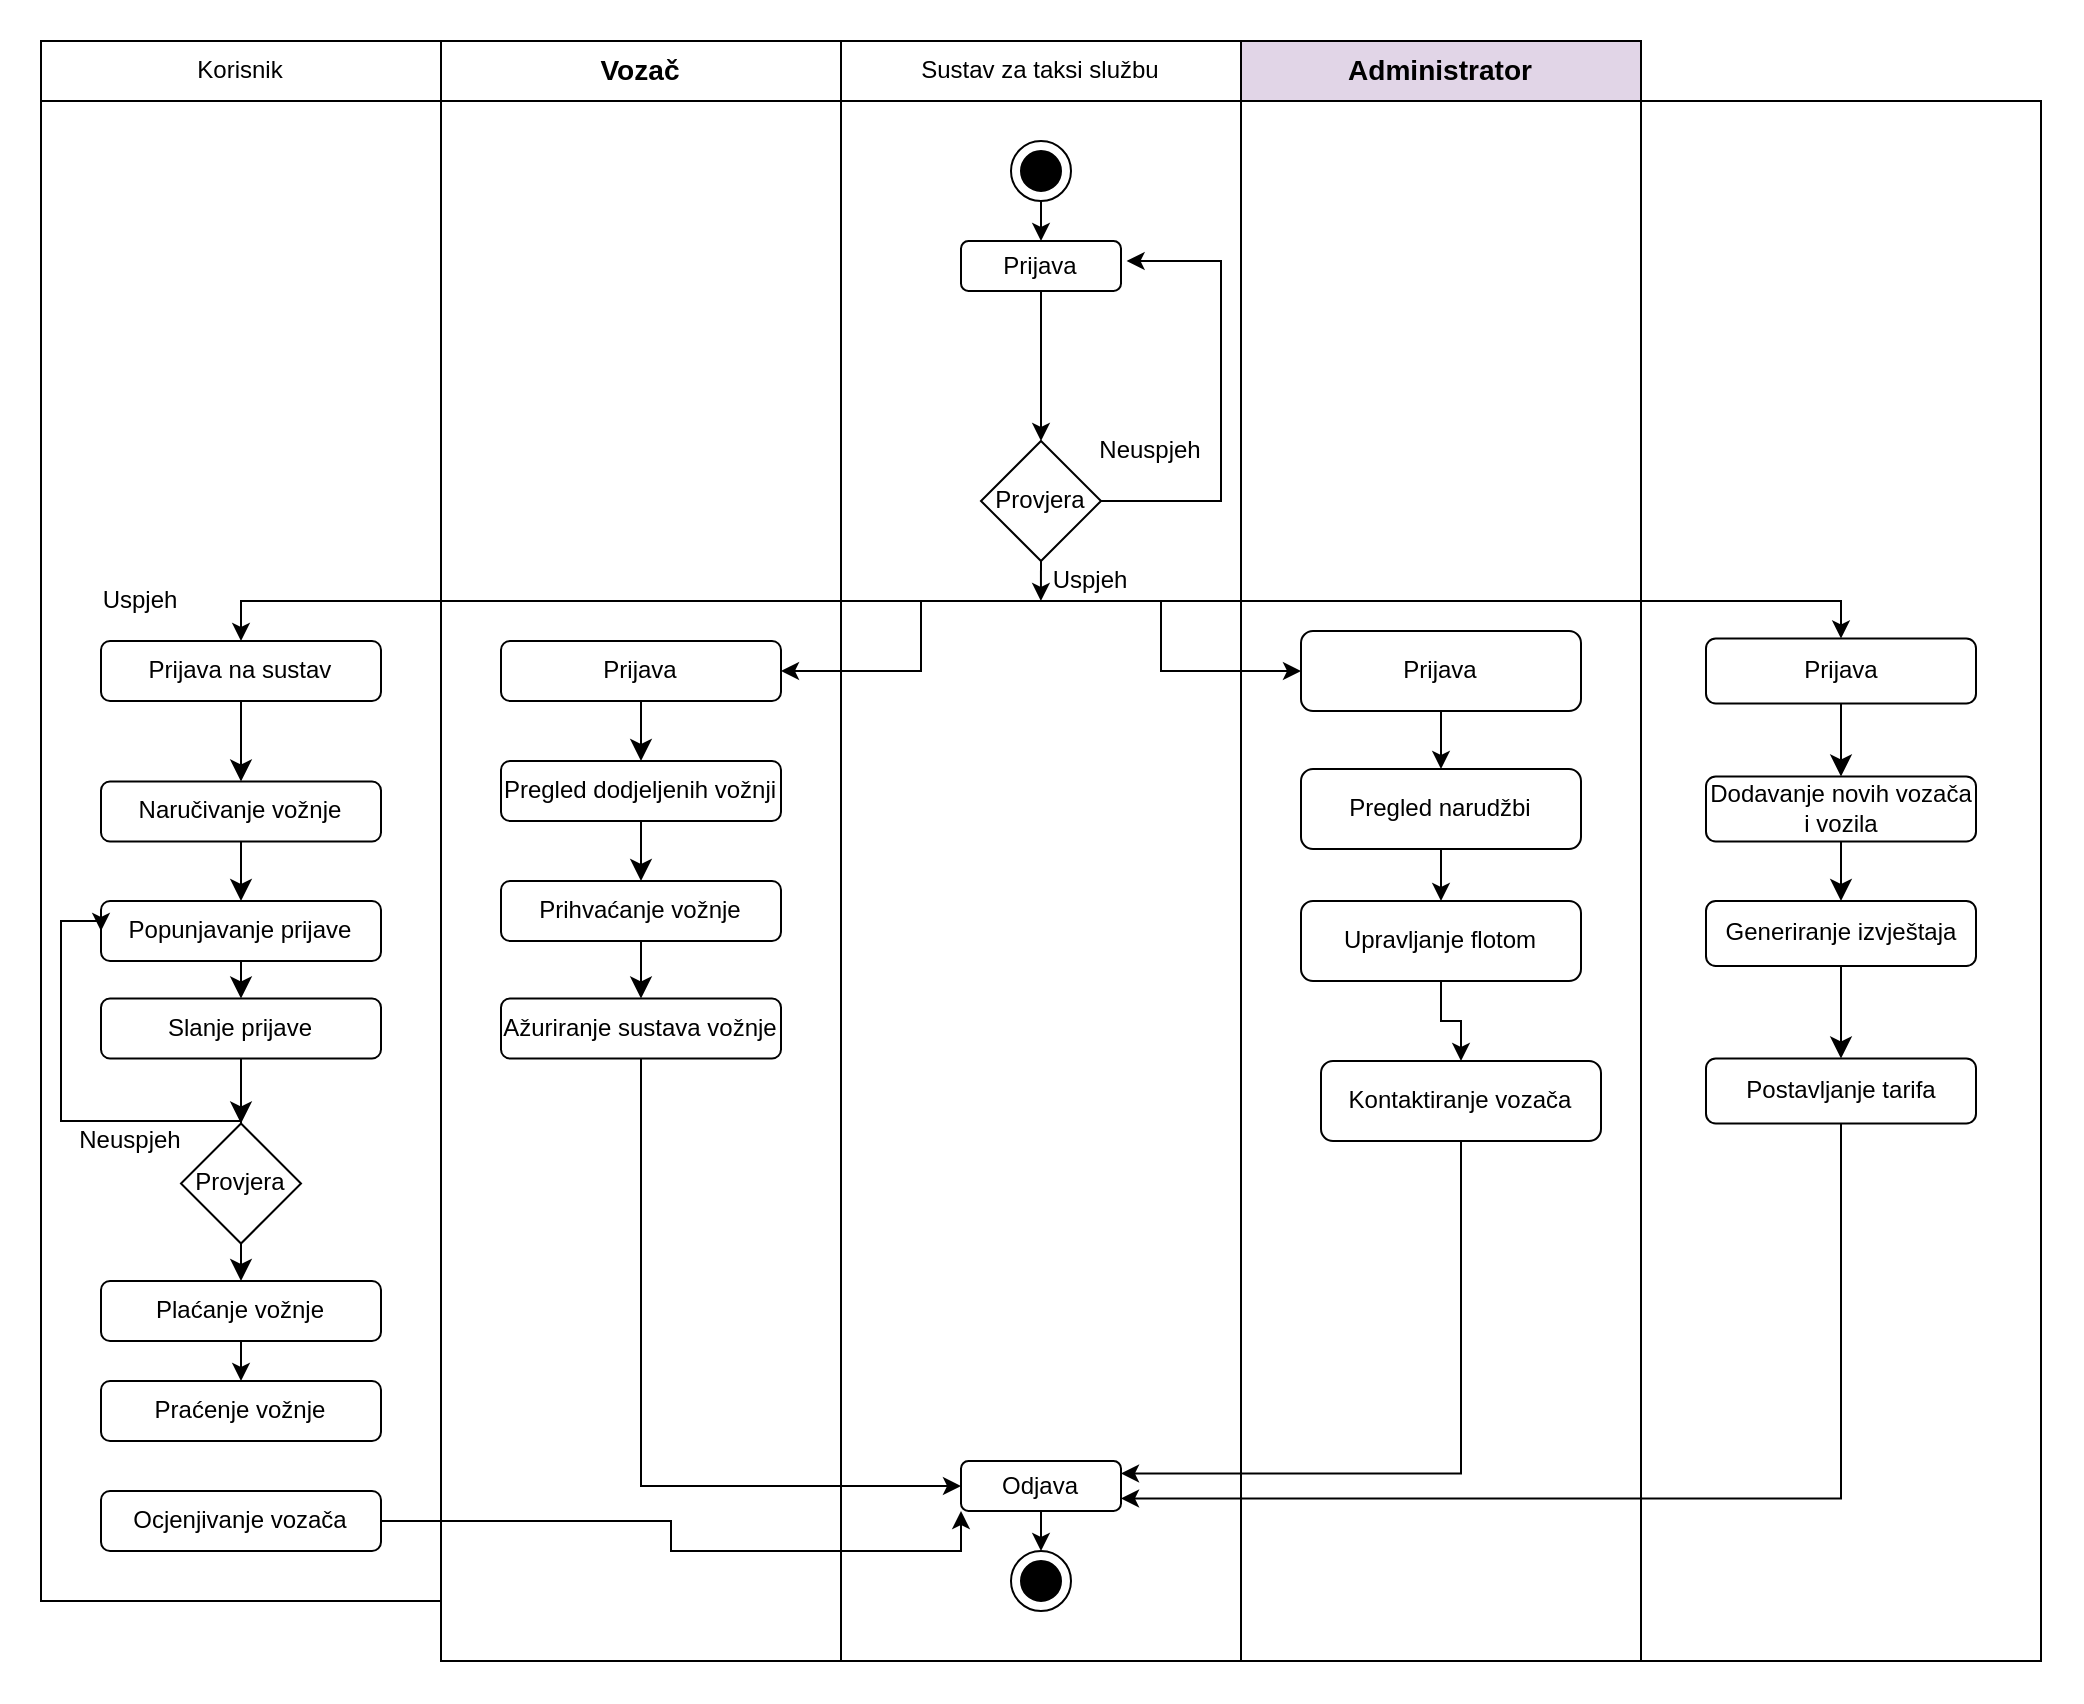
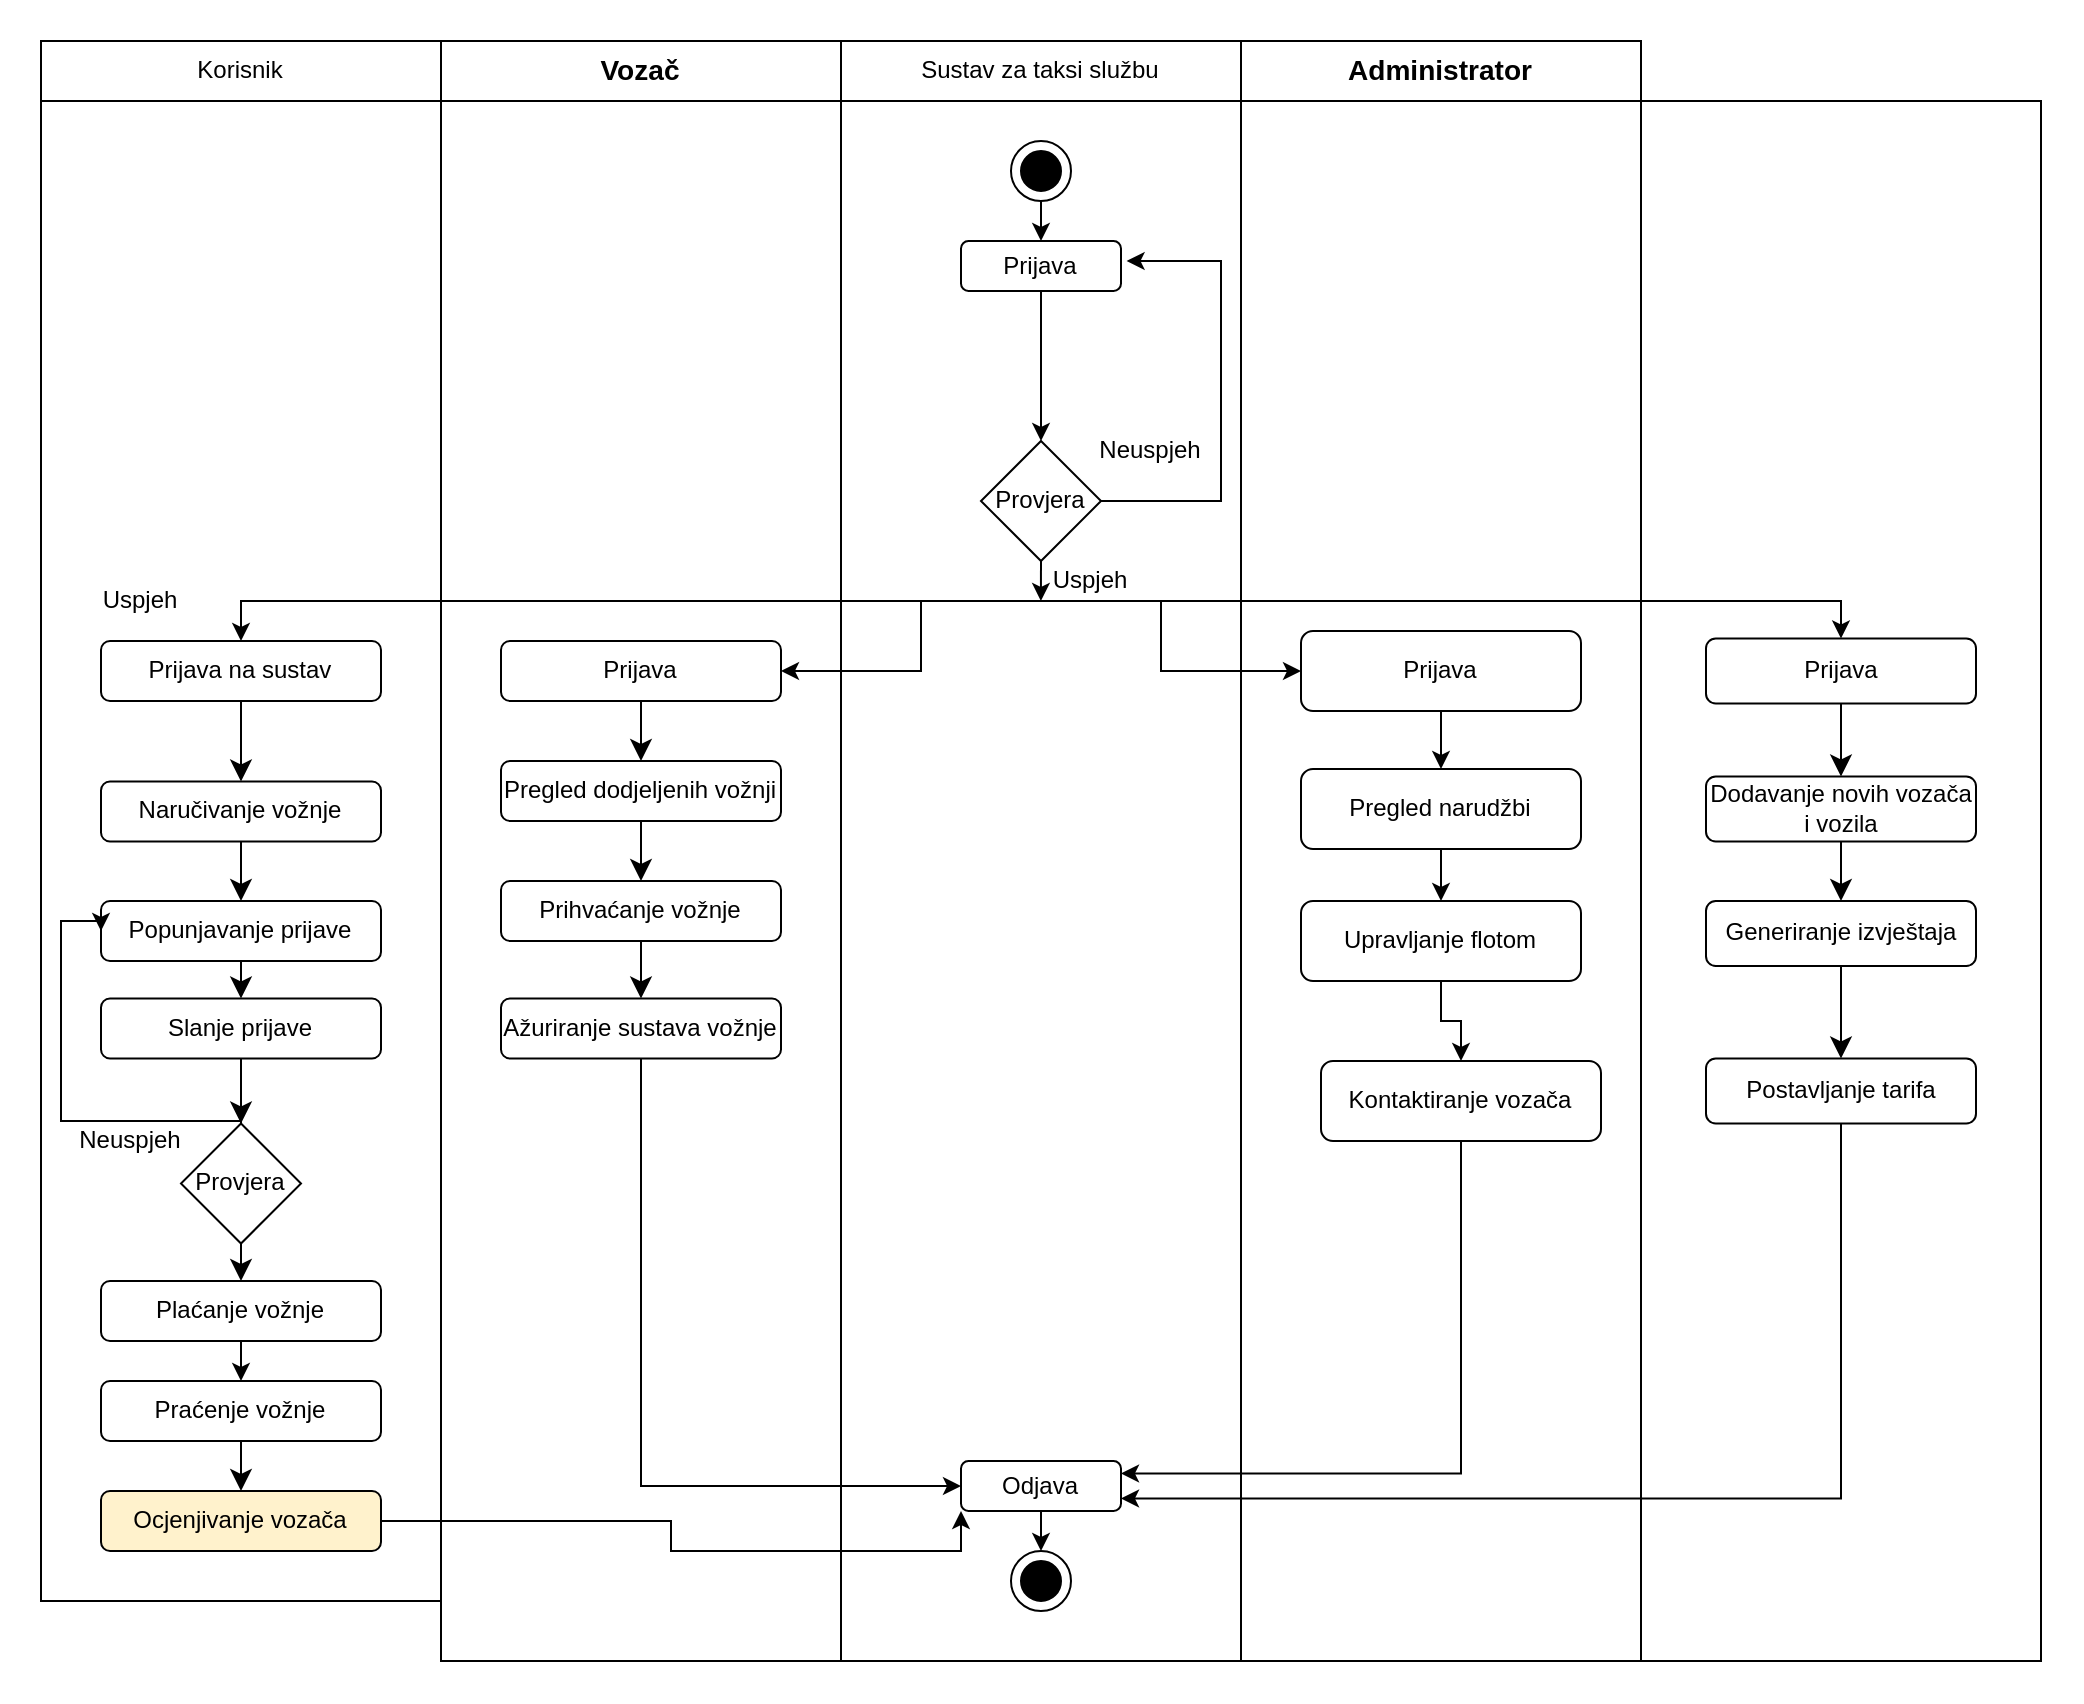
(1441, 71) -> (1441, 71)
none -> (241, 1458)
(241, 1521) -> (241, 1521)
